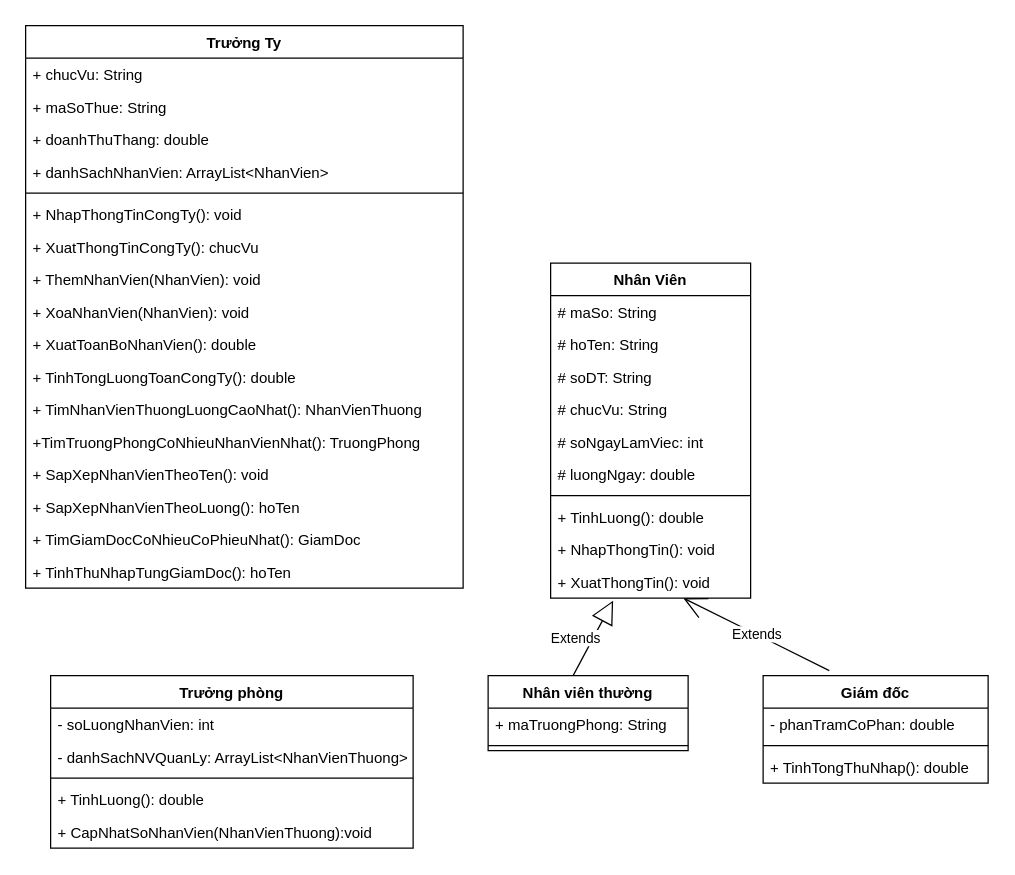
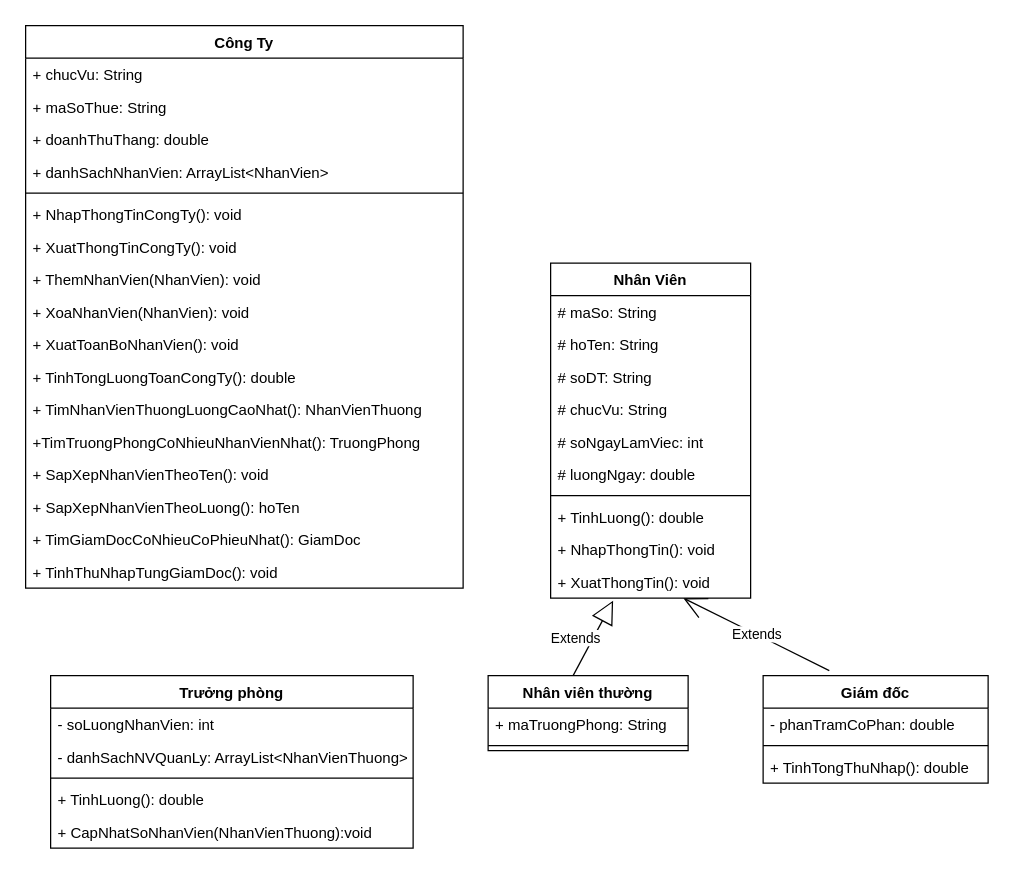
(244, 43) -> (244, 43)
(151, 248) -> (140, 248)
(149, 345) -> (140, 345)
(161, 573) -> (155, 573)
